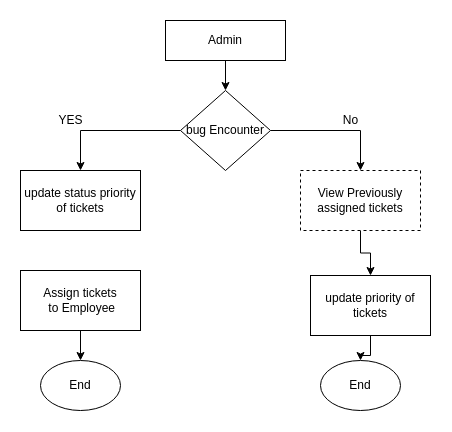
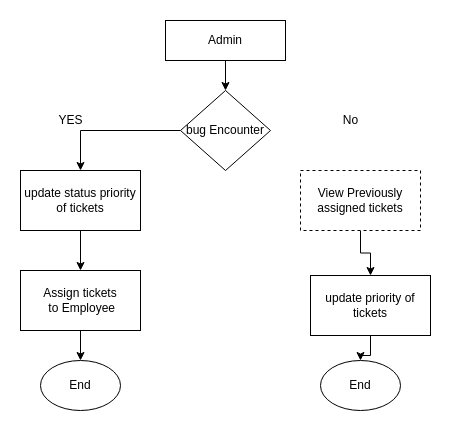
(332, 131) -> none
none -> (81, 247)
